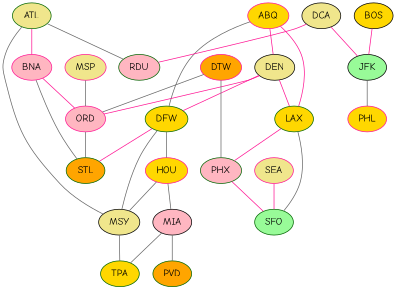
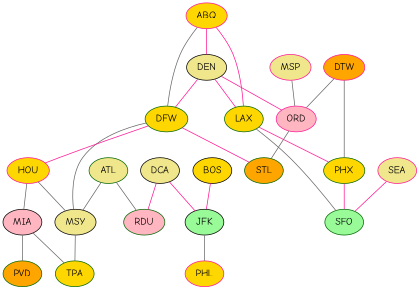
(32, 67) -> none
(167, 145) -> (84, 149)
(221, 171) -> (344, 171)
